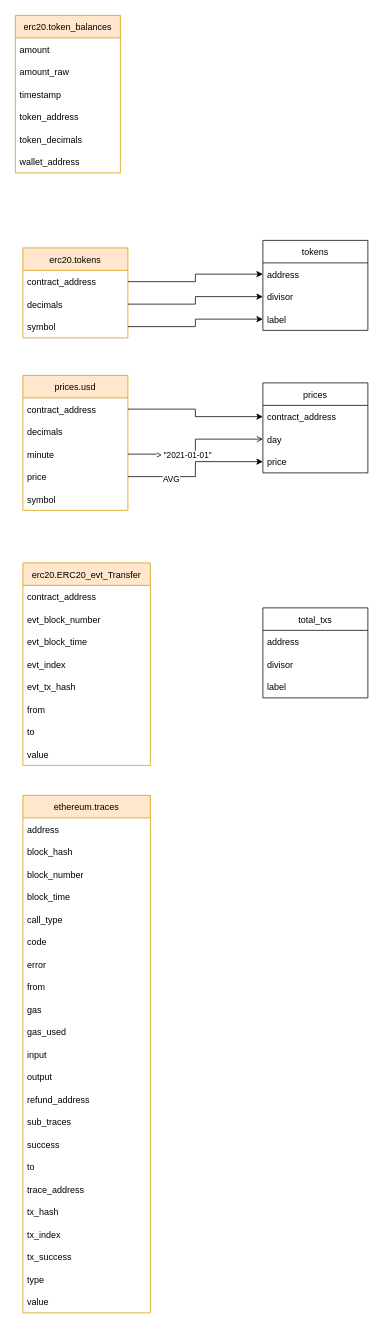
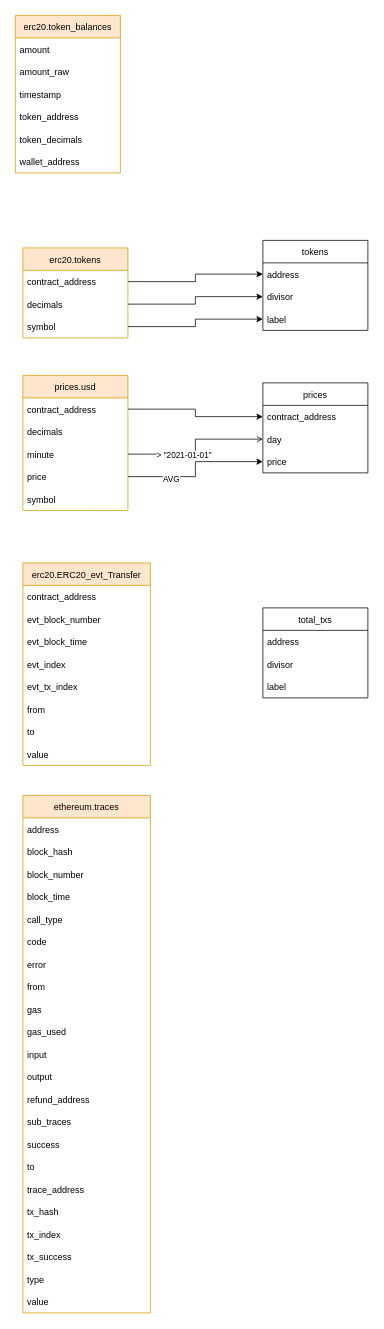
(55, 687) -> (56, 687)
